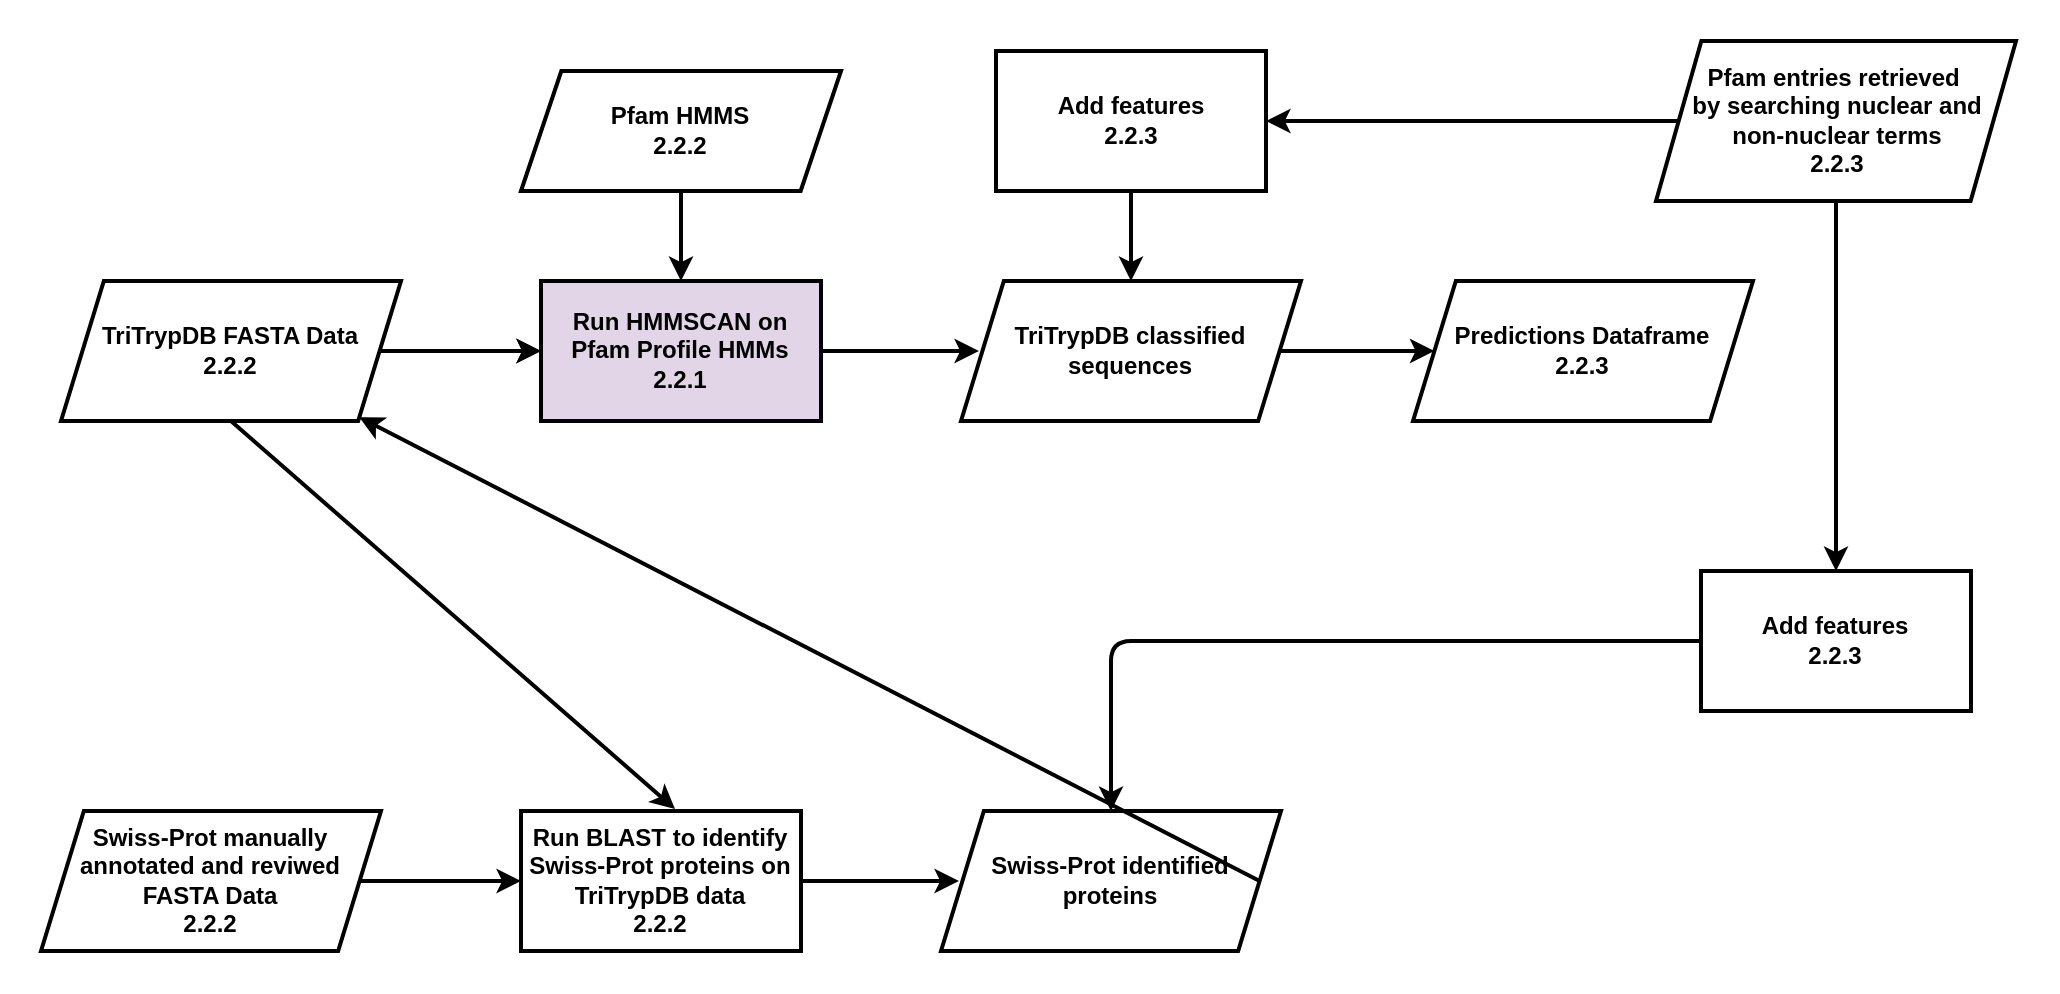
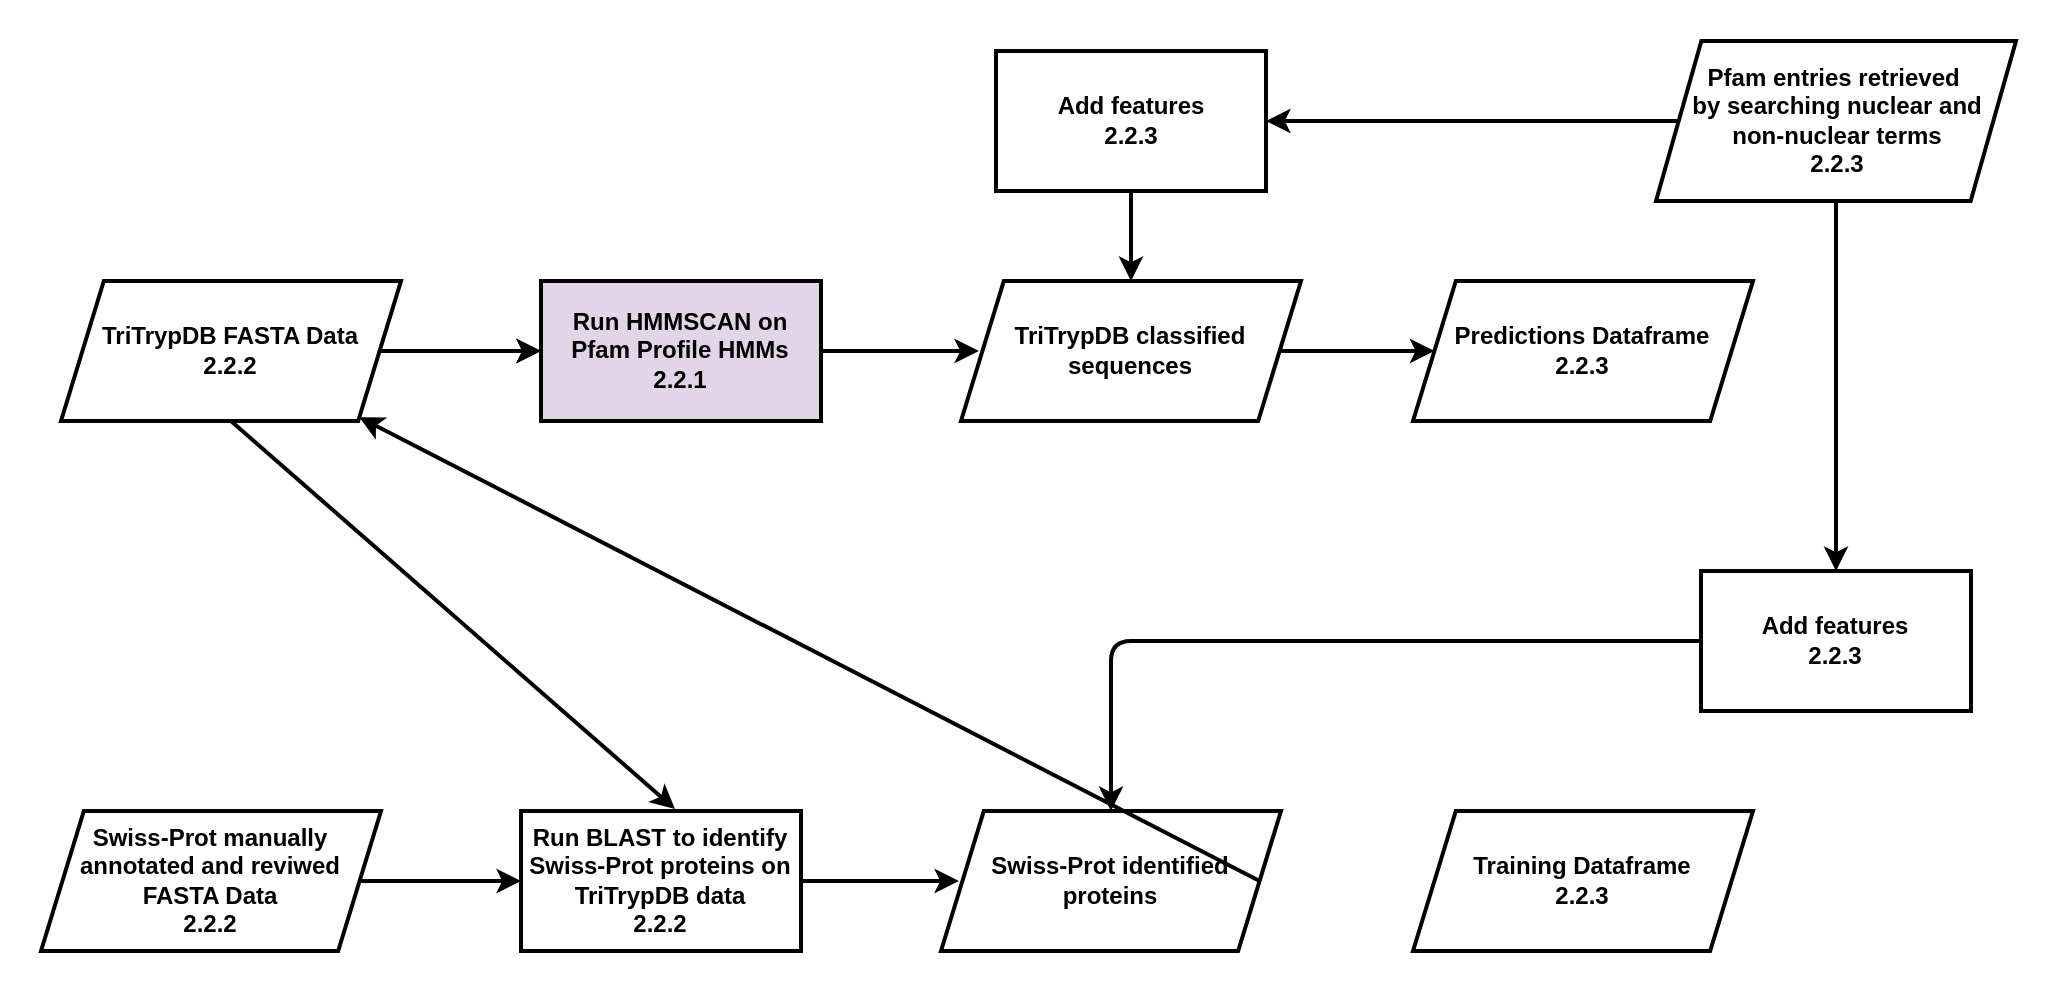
(681, 131) -> none
(681, 227) -> none
none -> (1583, 881)
